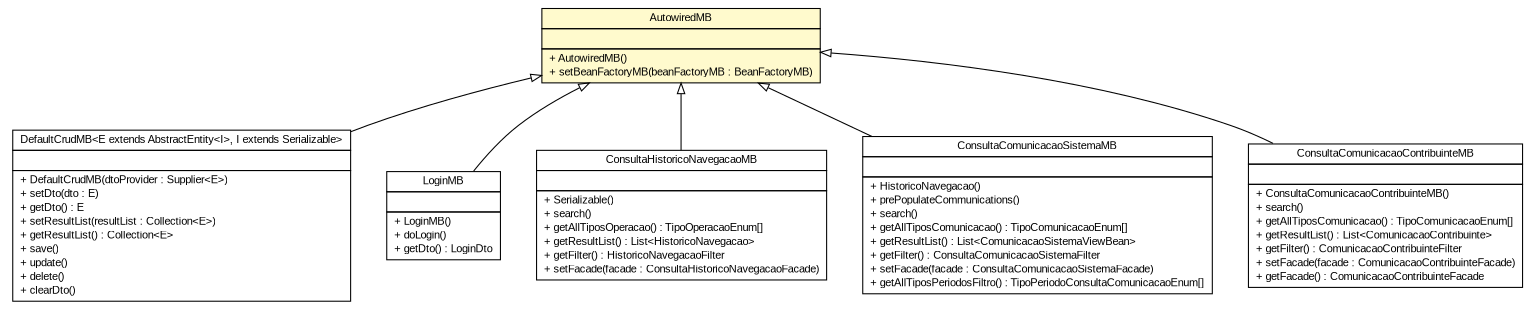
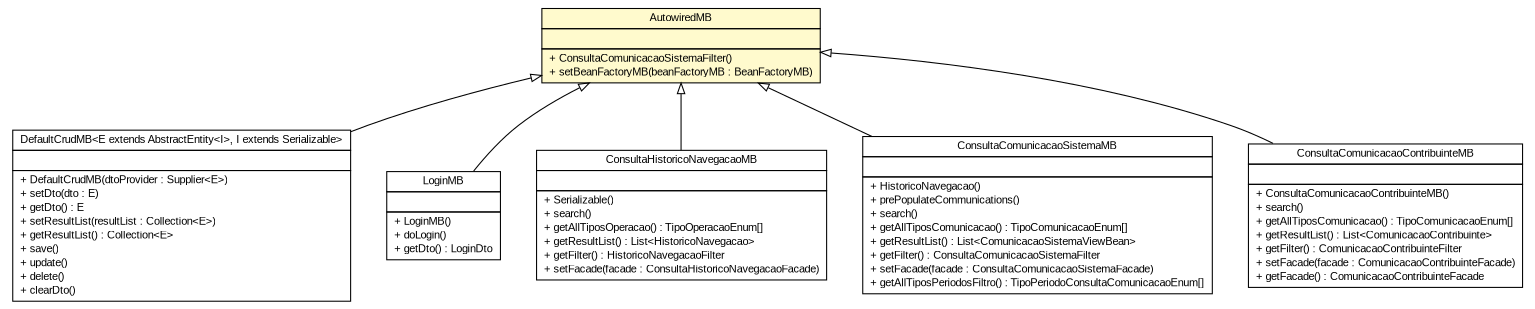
(588, 58) -> (641, 58)
